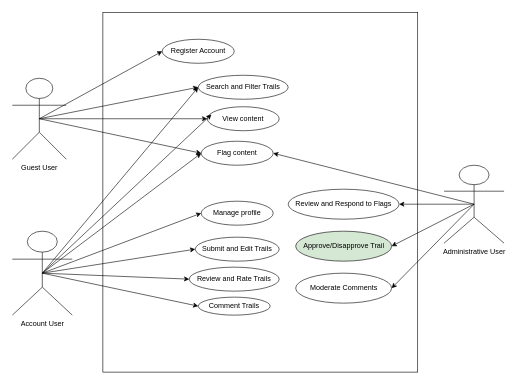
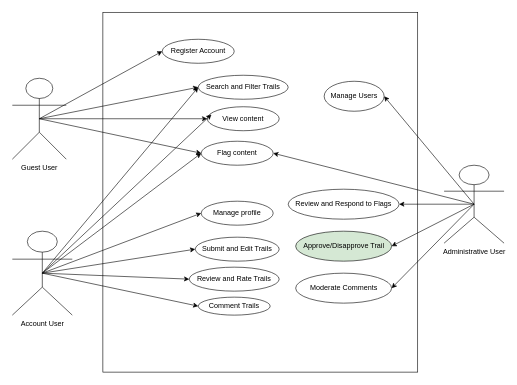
none -> (354, 96)
none -> (429, 150)
